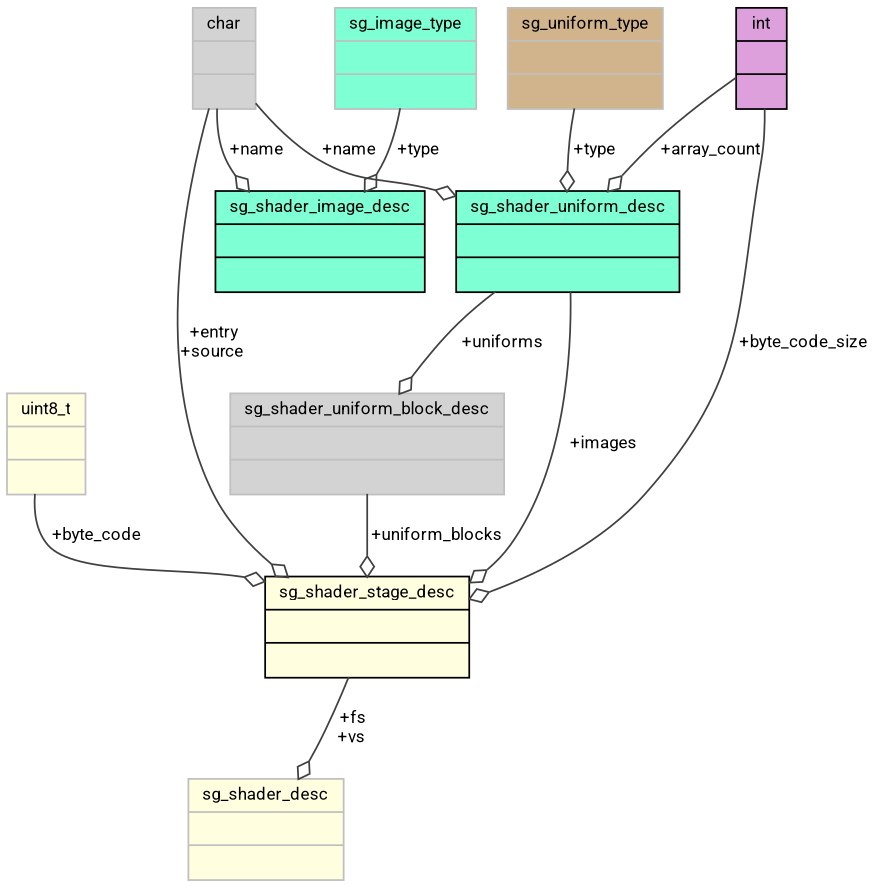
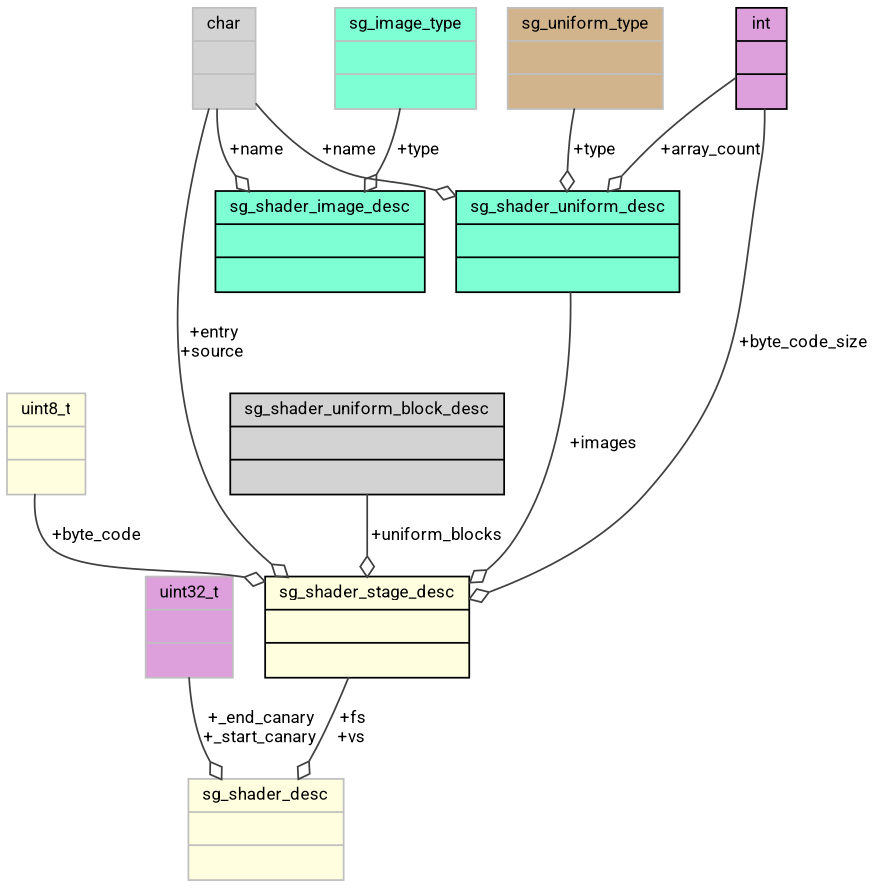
(451, 331) -> none
(367, 444) -> (367, 444)
none -> (189, 627)
